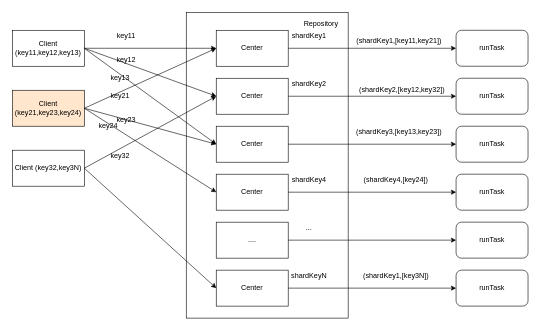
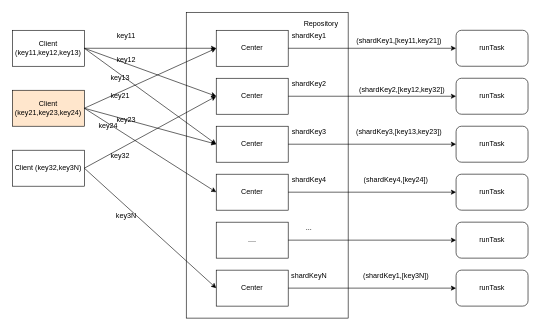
none -> (309, 132)
none -> (126, 216)
